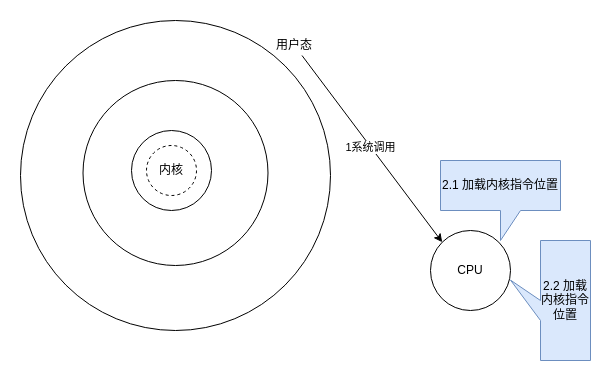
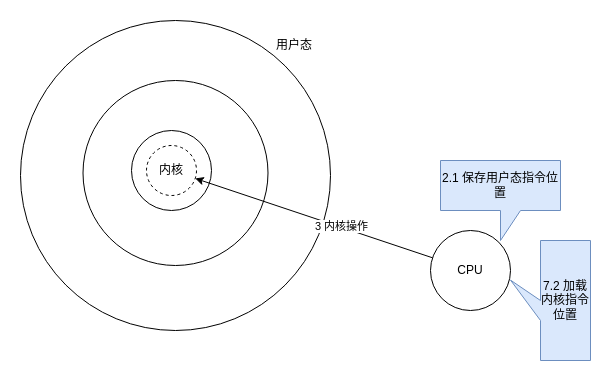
(370, 146) -> none
(501, 186) -> (501, 186)
none -> (317, 219)
(566, 301) -> (566, 301)
